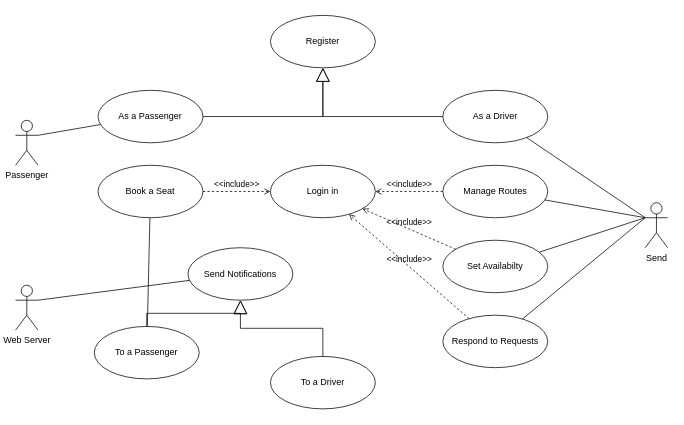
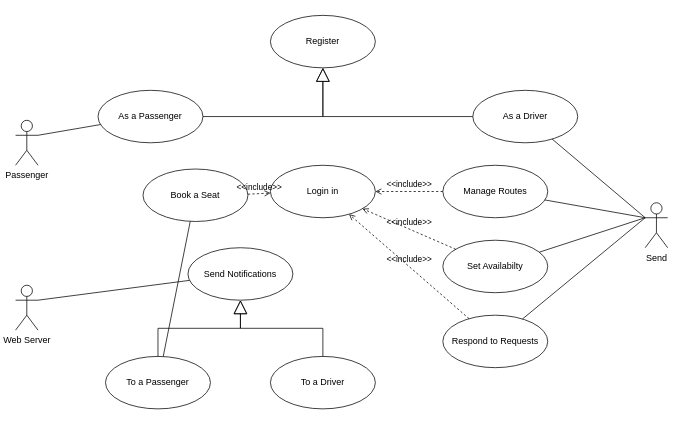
(495, 117) -> (525, 117)
(150, 192) -> (195, 195)
(147, 353) -> (158, 383)
